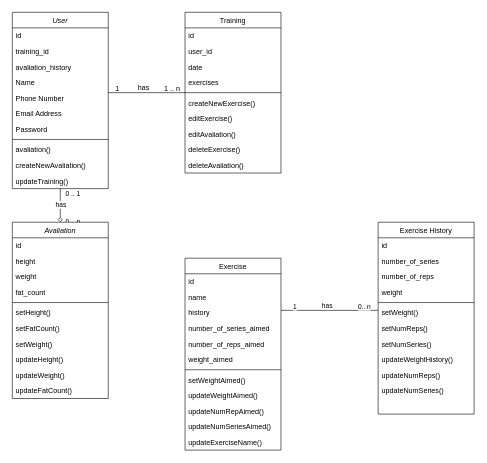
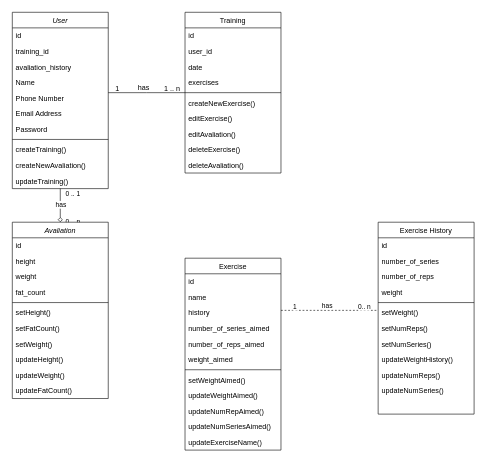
(37, 150) -> (46, 150)
(320, 311) -> (320, 311)
